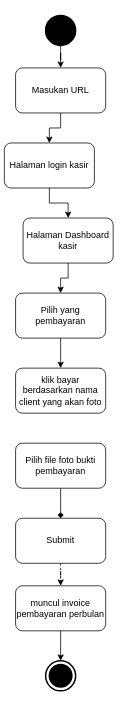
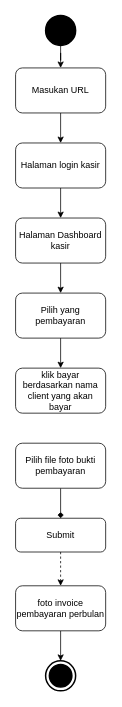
(49, 165) -> (60, 165)
(68, 240) -> (60, 240)
(60, 390) -> (60, 390)
(60, 540) -> (60, 535)
(60, 608) -> (60, 608)
